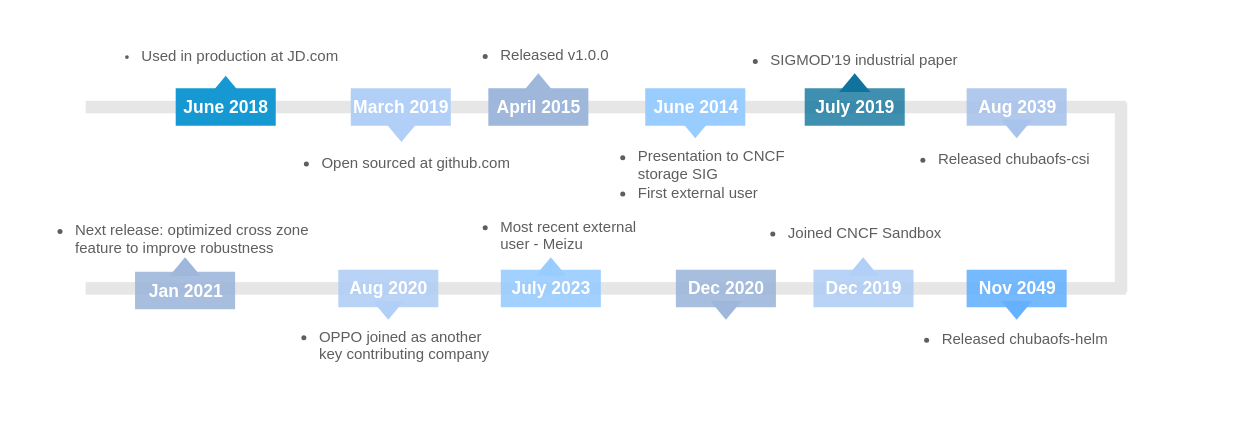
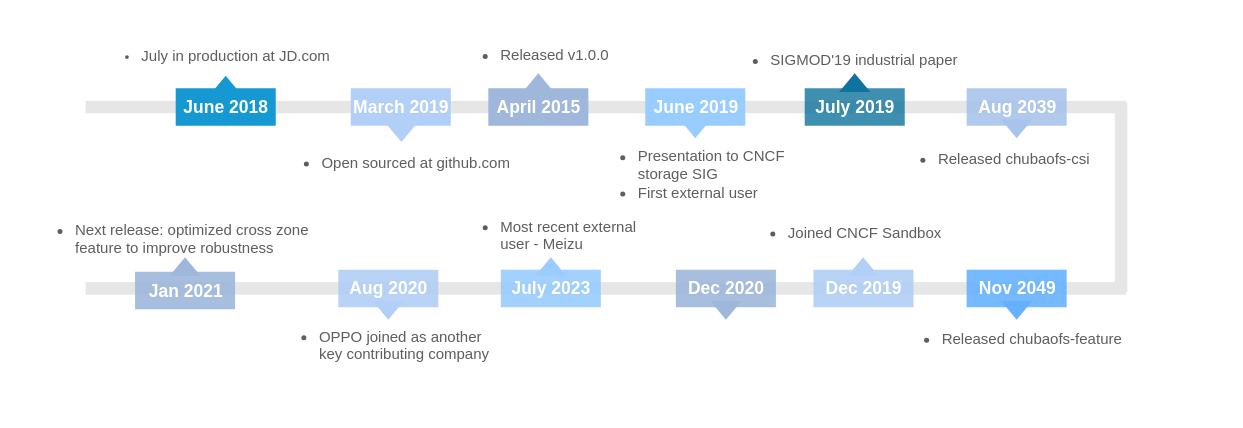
(179, 69) -> (177, 69)
(696, 107) -> (696, 107)
(978, 325) -> (993, 325)
